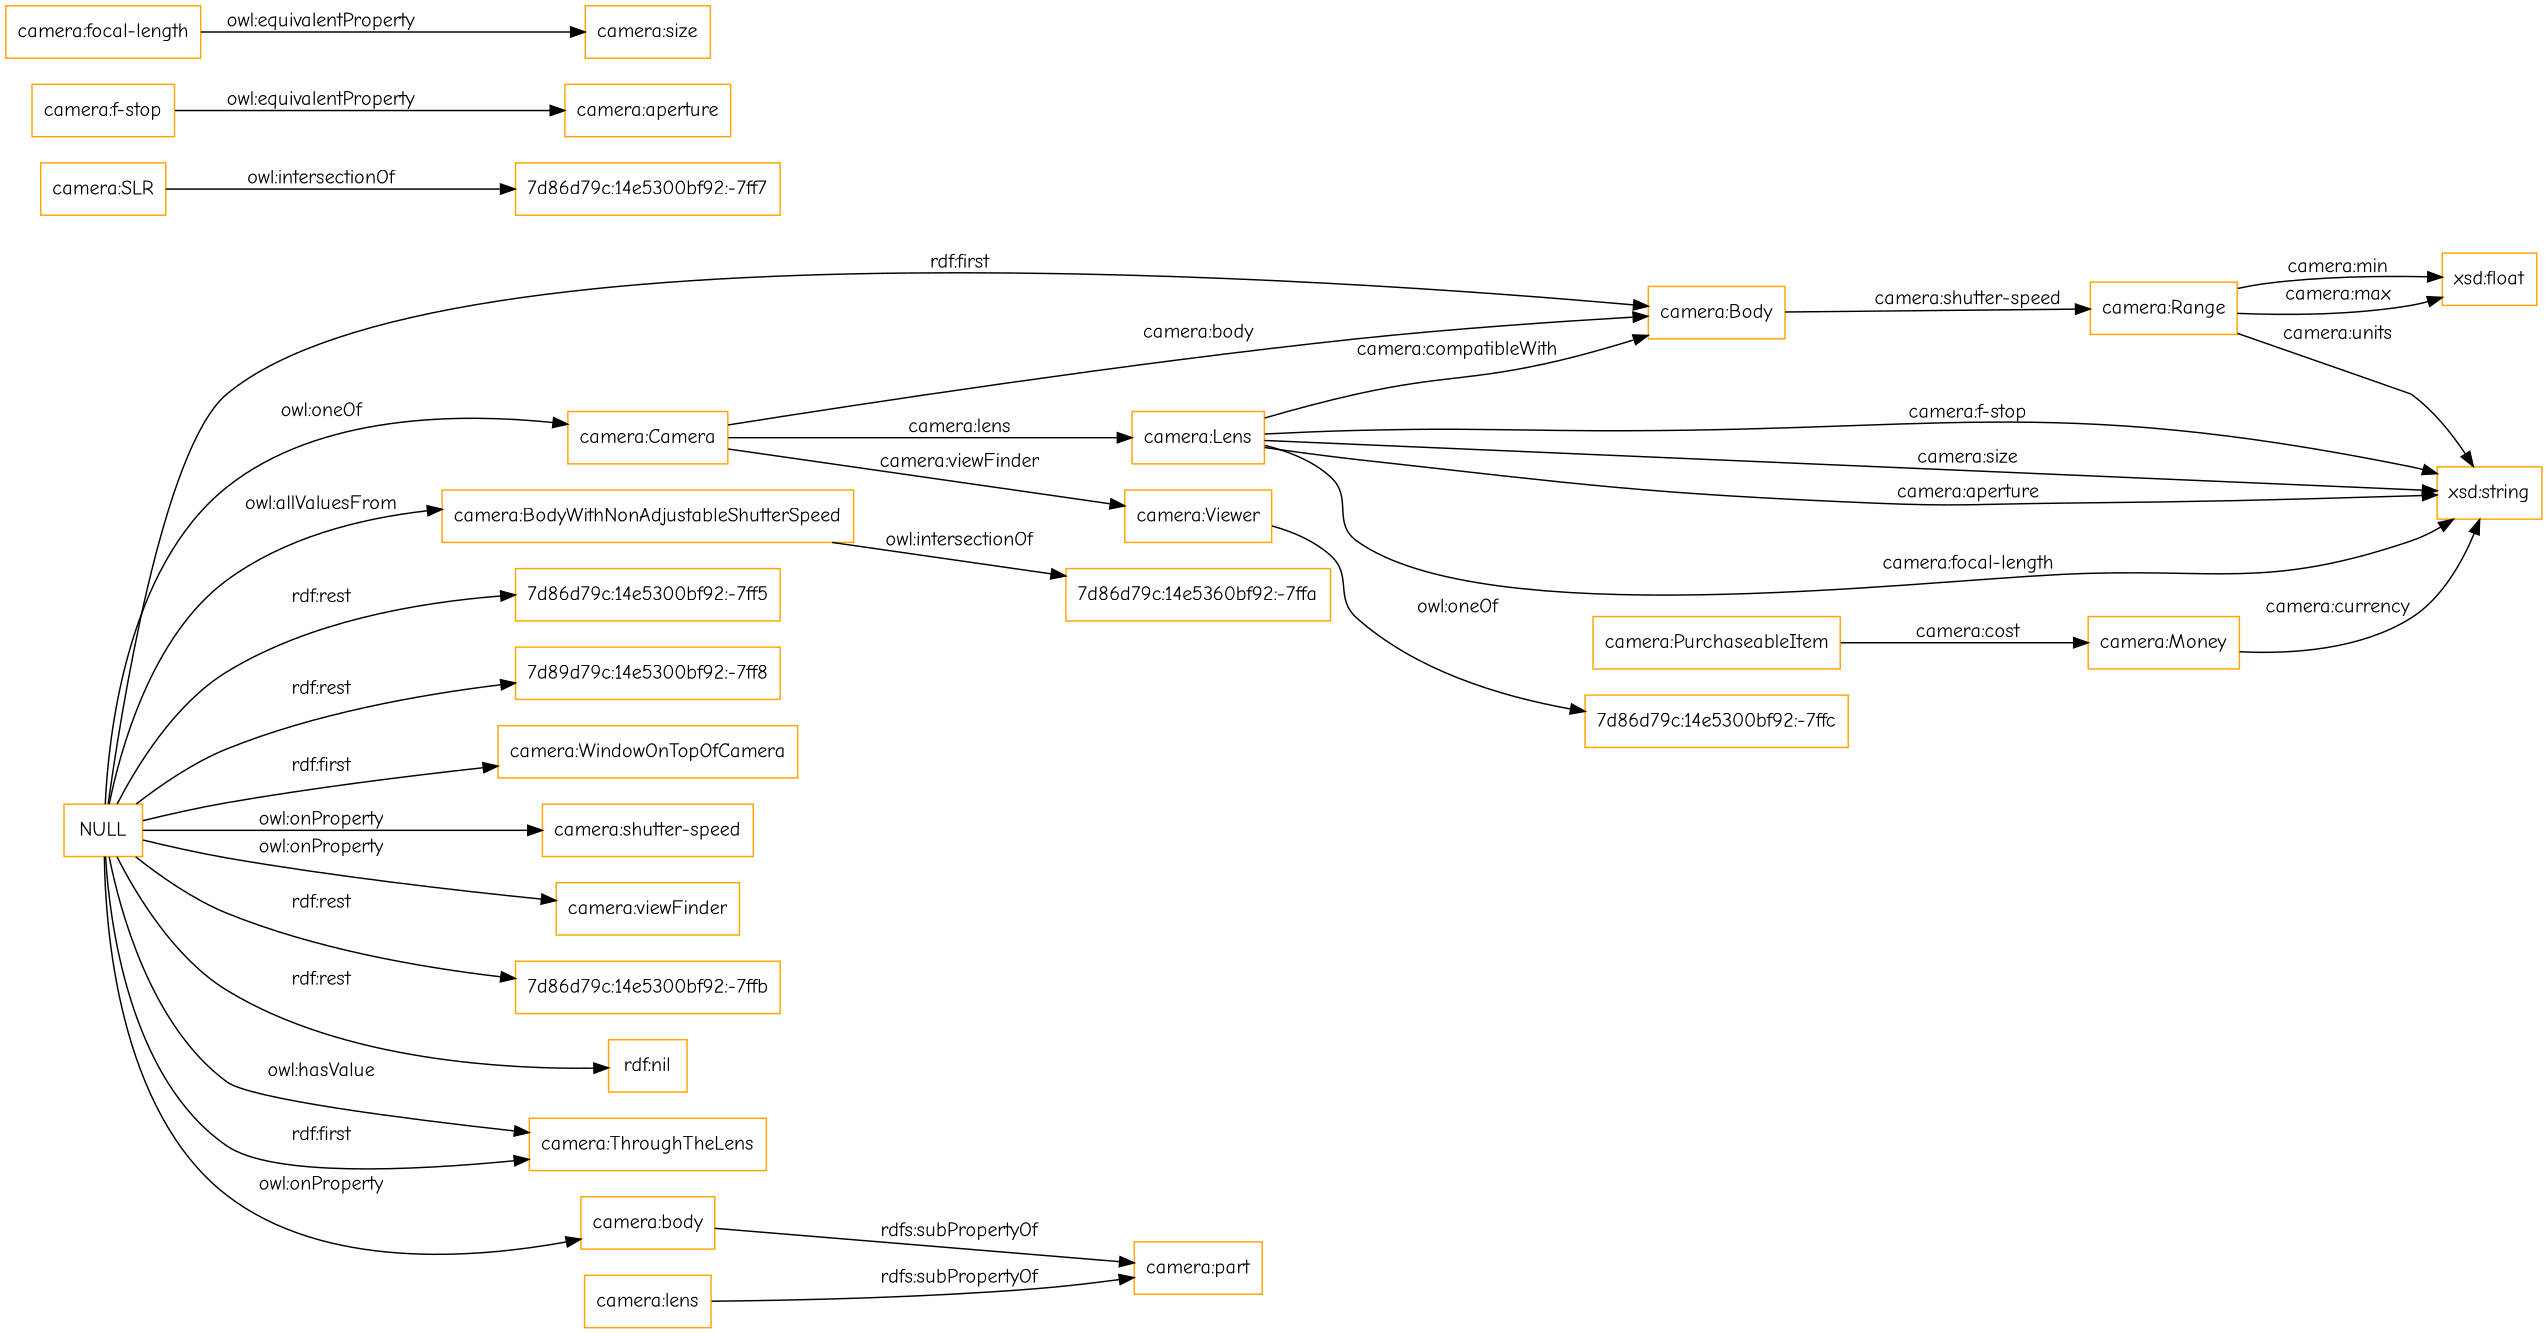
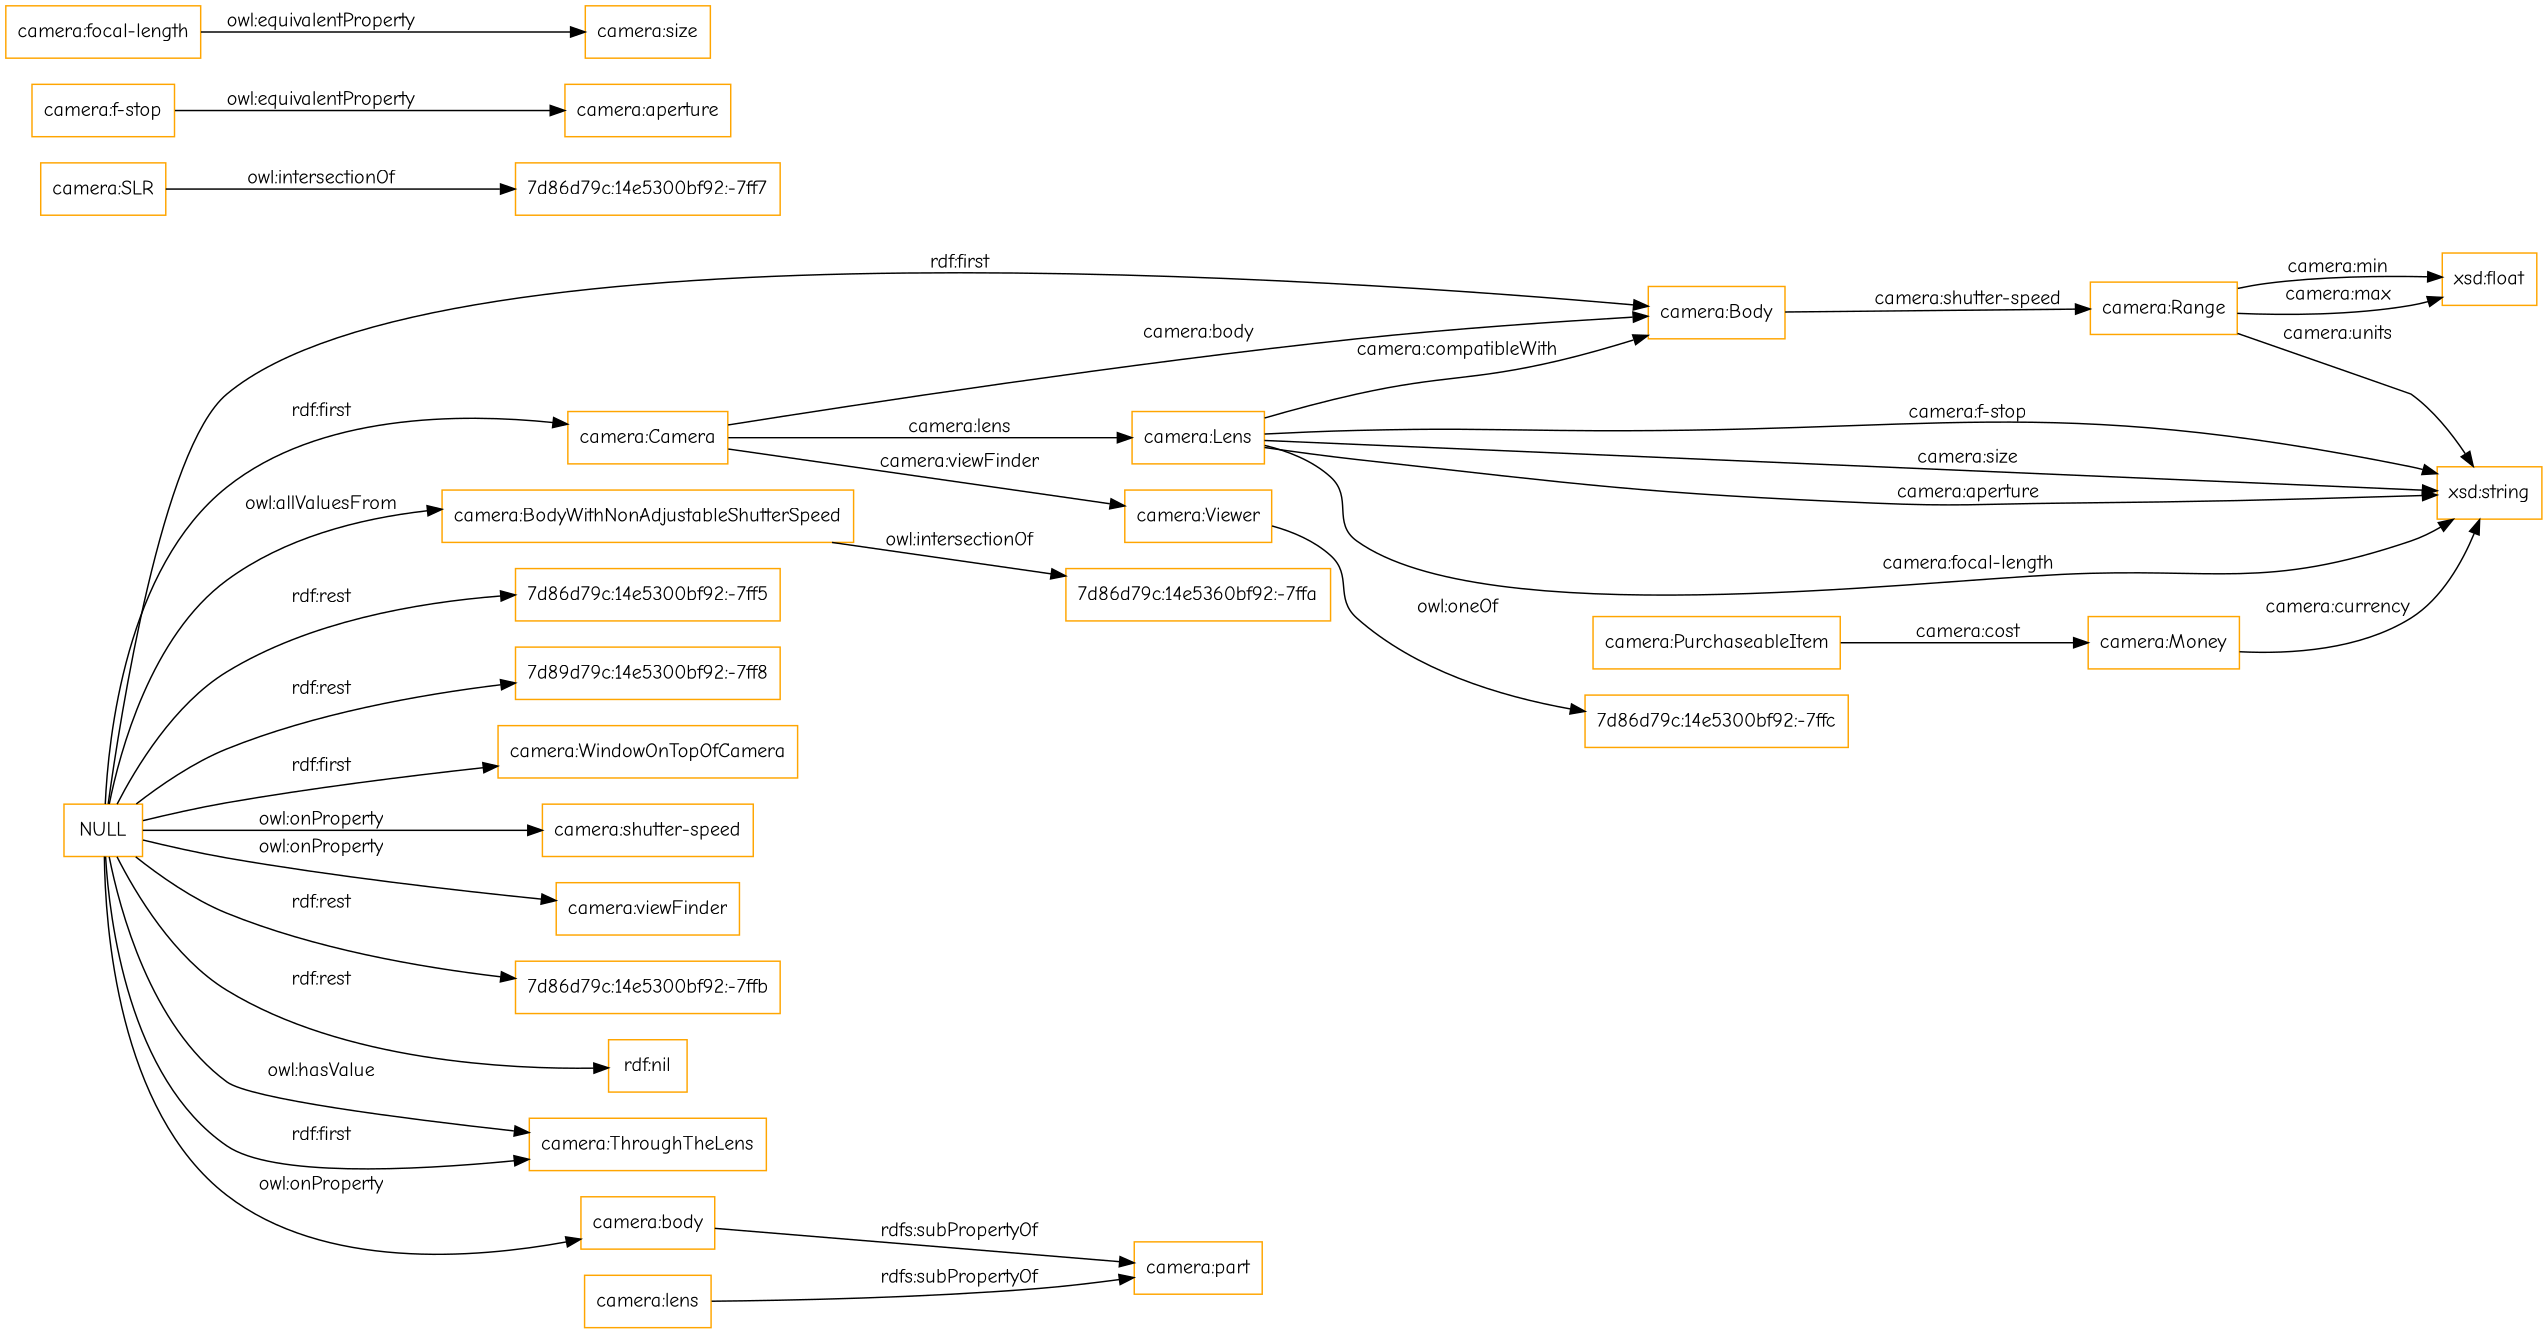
(321, 411) -> (321, 411)
